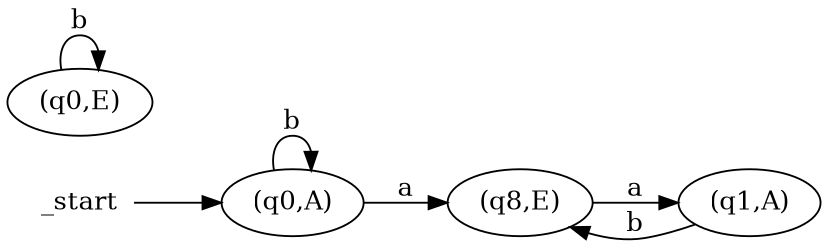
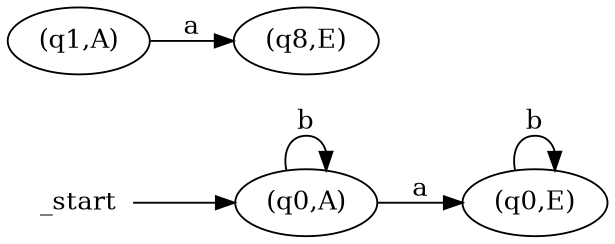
(396, 203) -> (411, 203)
(626, 203) -> none
(635, 224) -> (192, 27)
